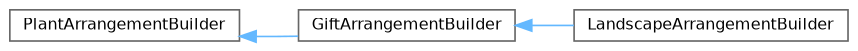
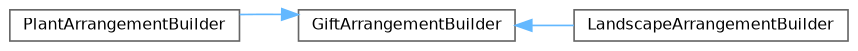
(277, 36) -> (261, 14)
